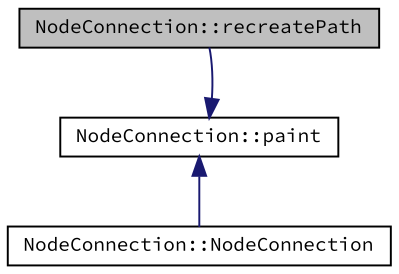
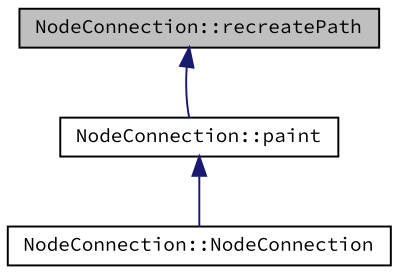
(212, 73) -> (186, 93)
